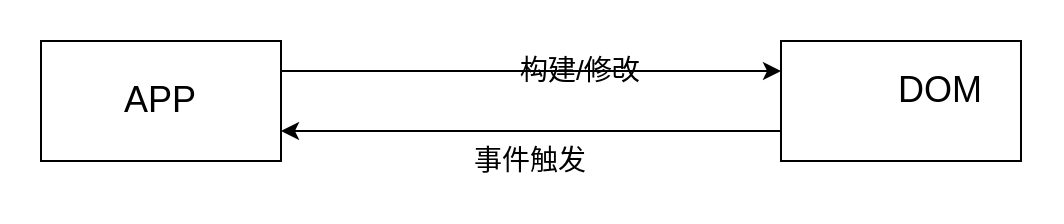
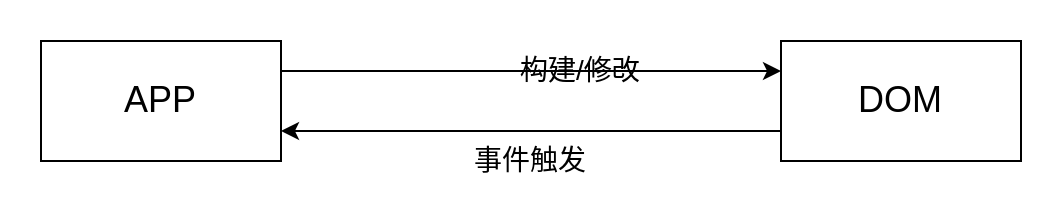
(941, 91) -> (901, 101)
